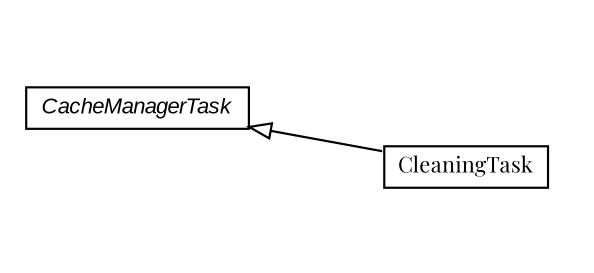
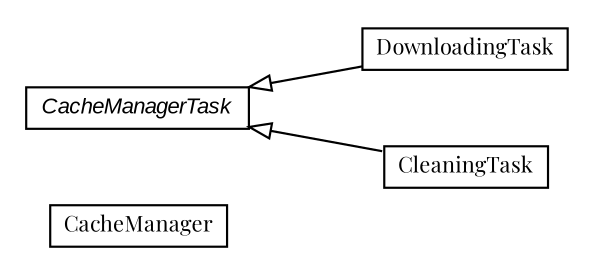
none -> (465, 48)
none -> (138, 225)
